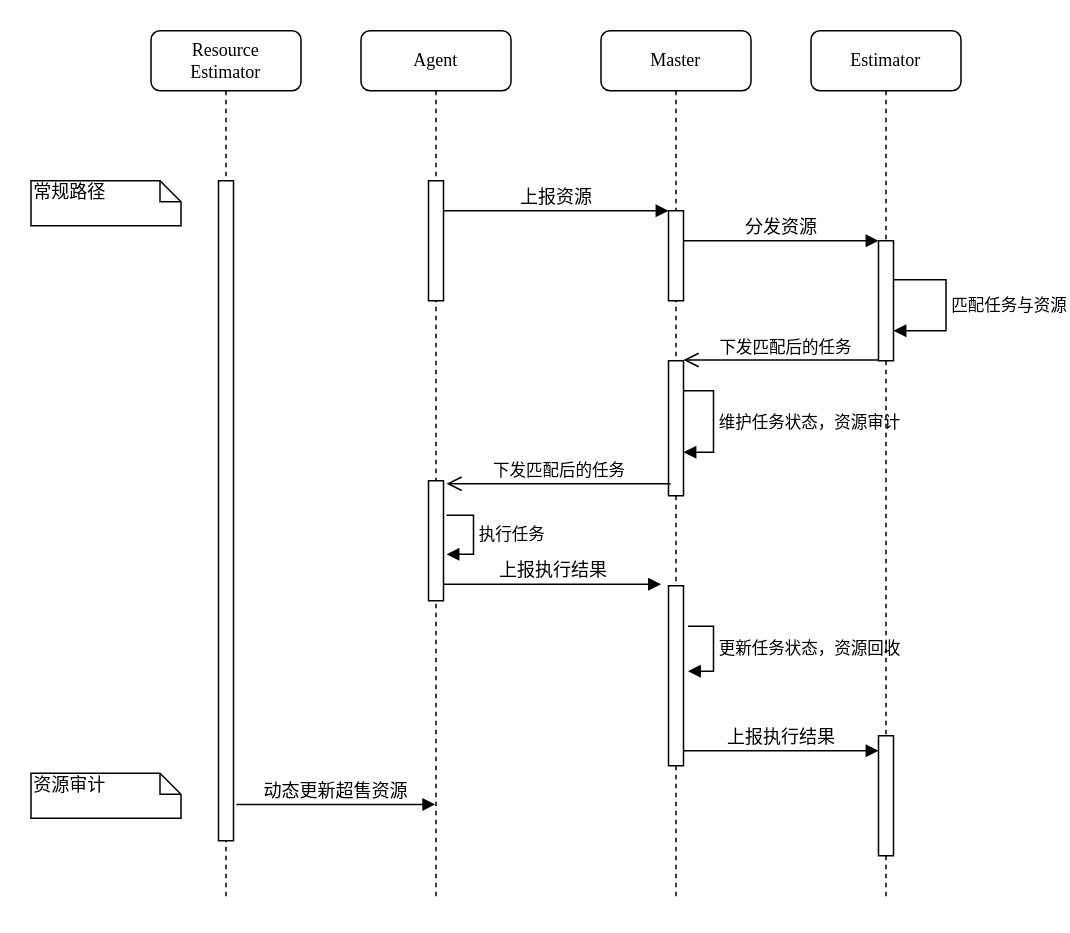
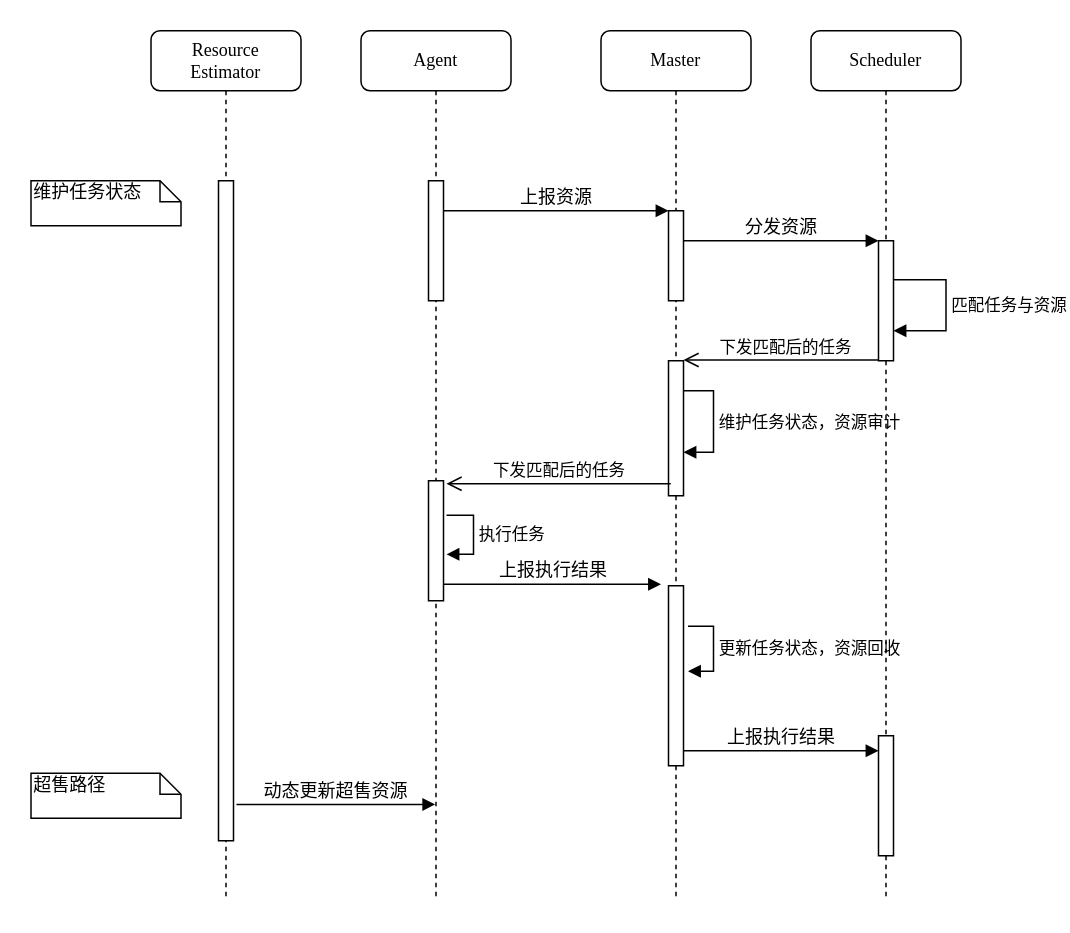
(886, 61) -> (886, 61)
(70, 193) -> (88, 193)
(70, 786) -> (70, 786)
